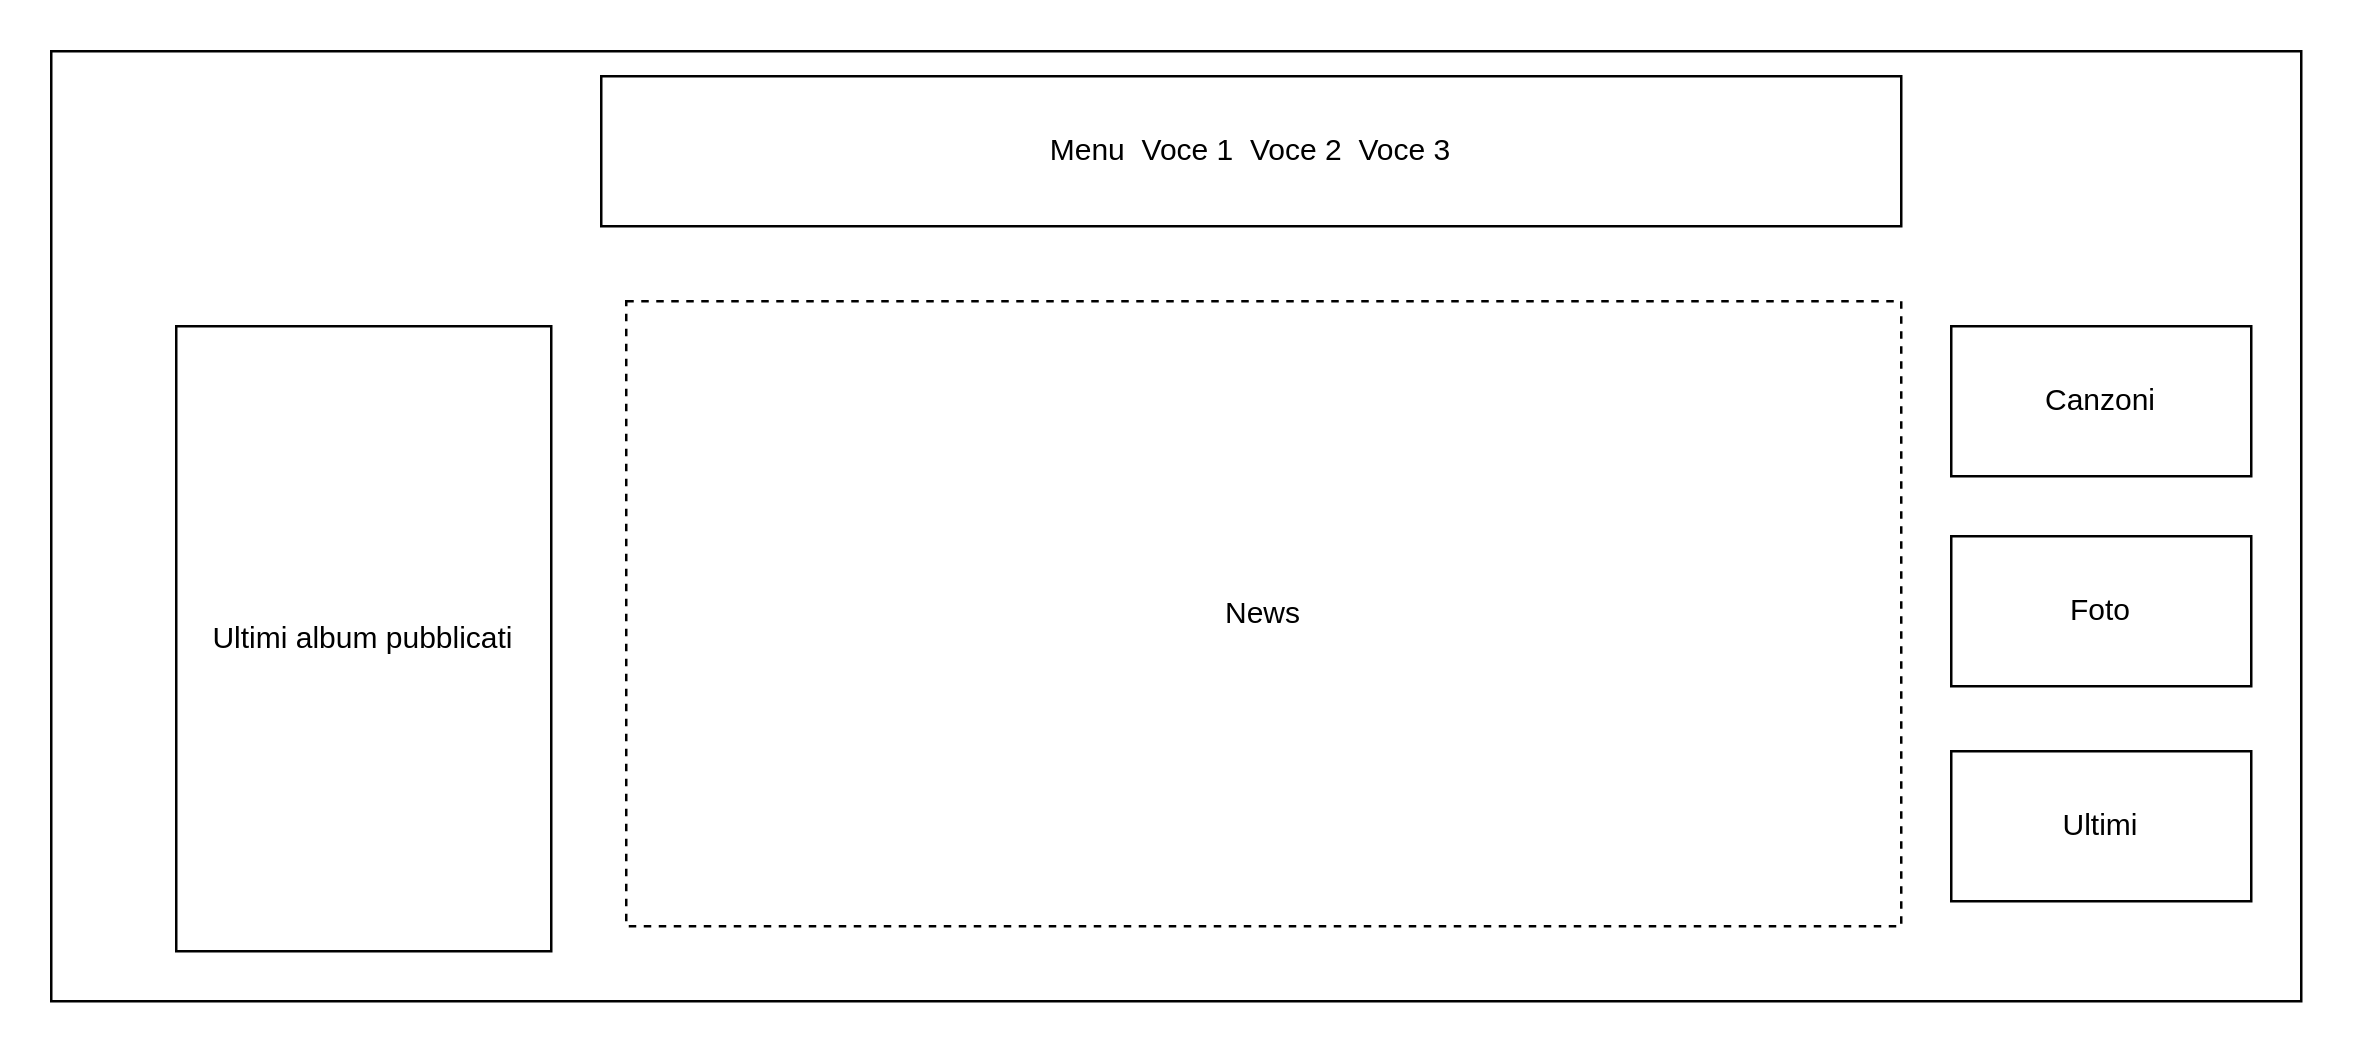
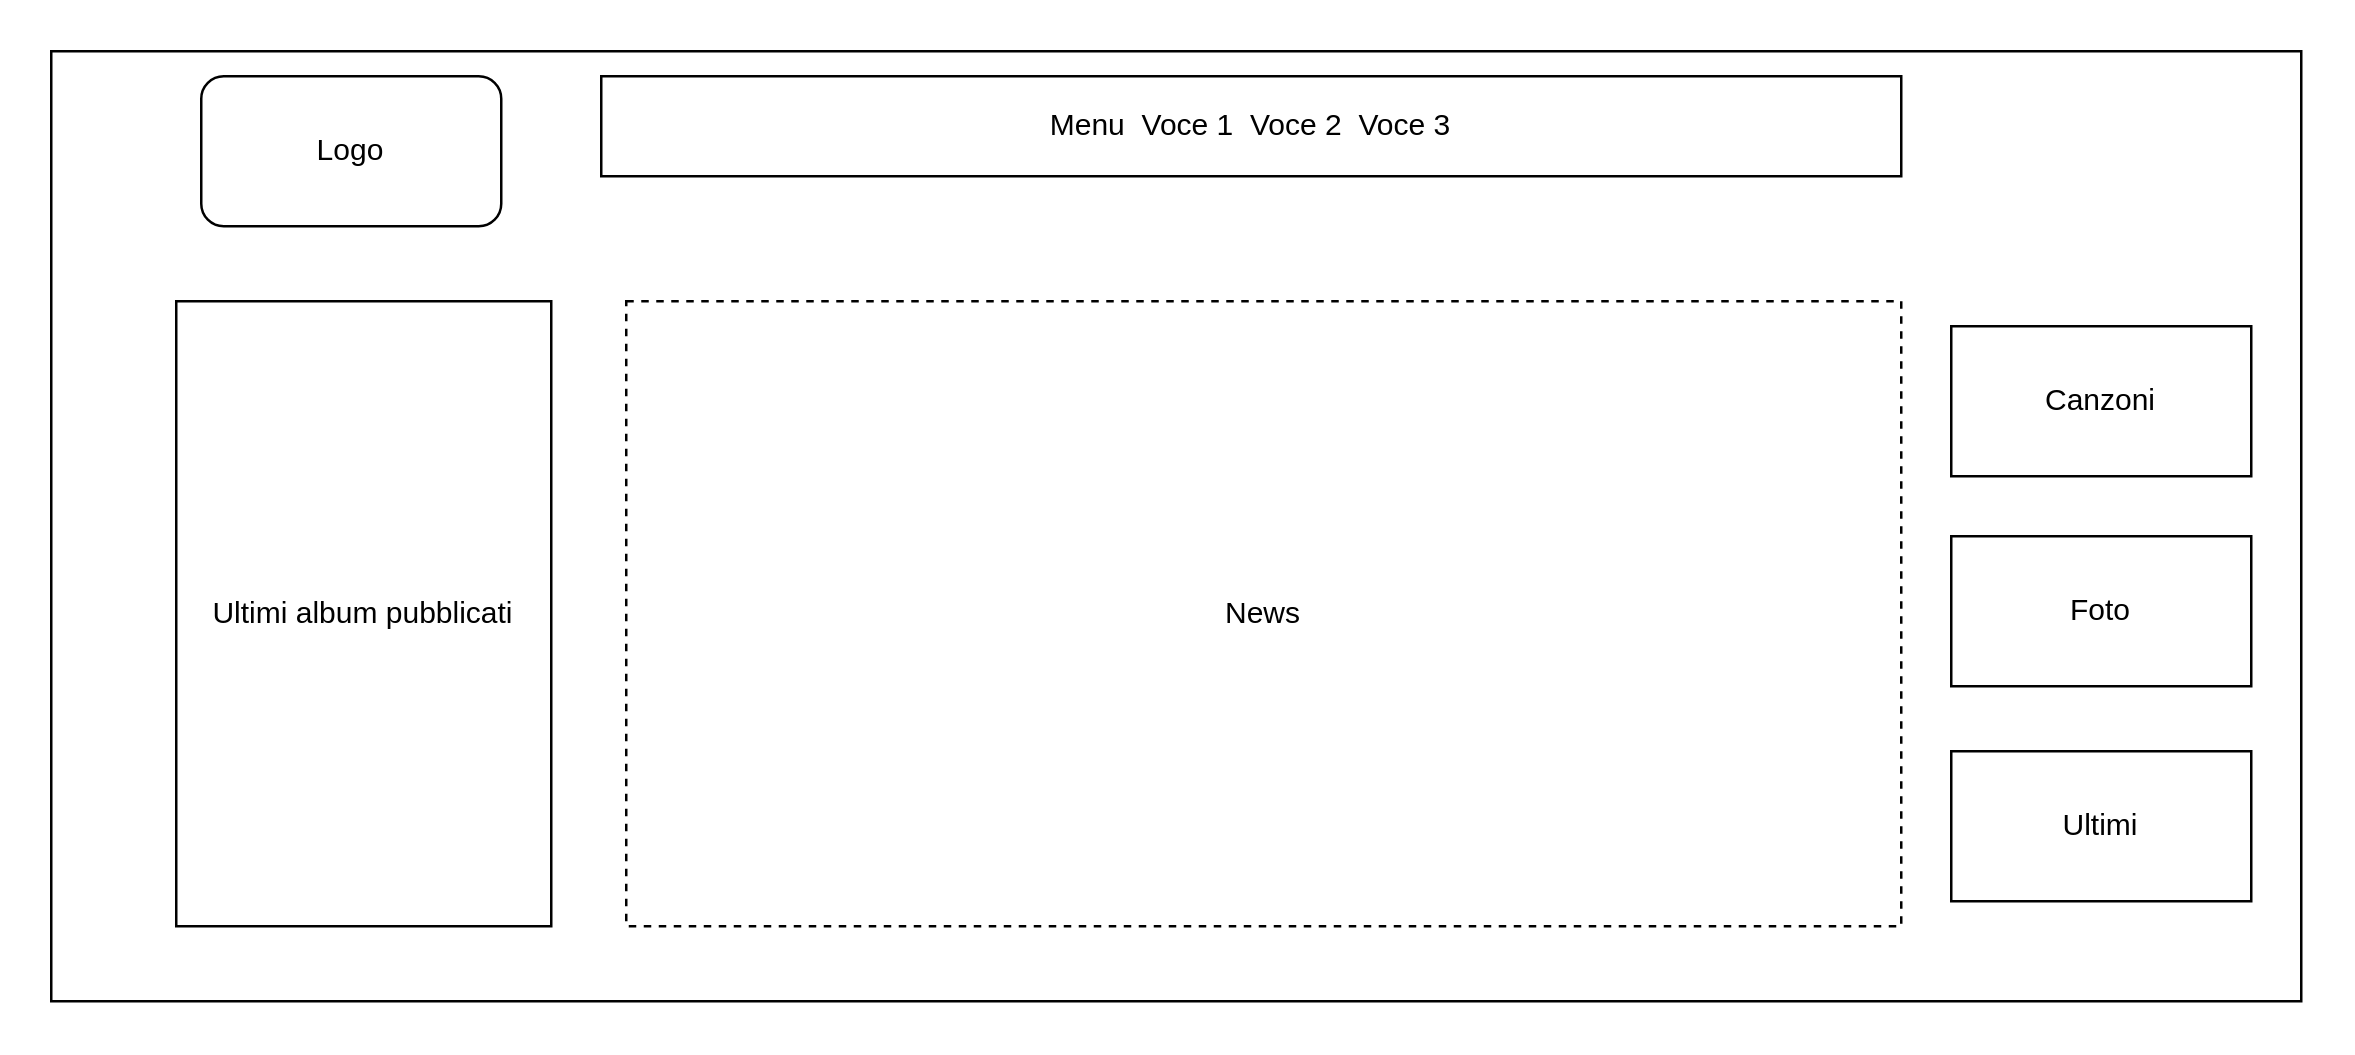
none -> (351, 151)
(1251, 151) -> (1251, 126)
(364, 639) -> (364, 614)
